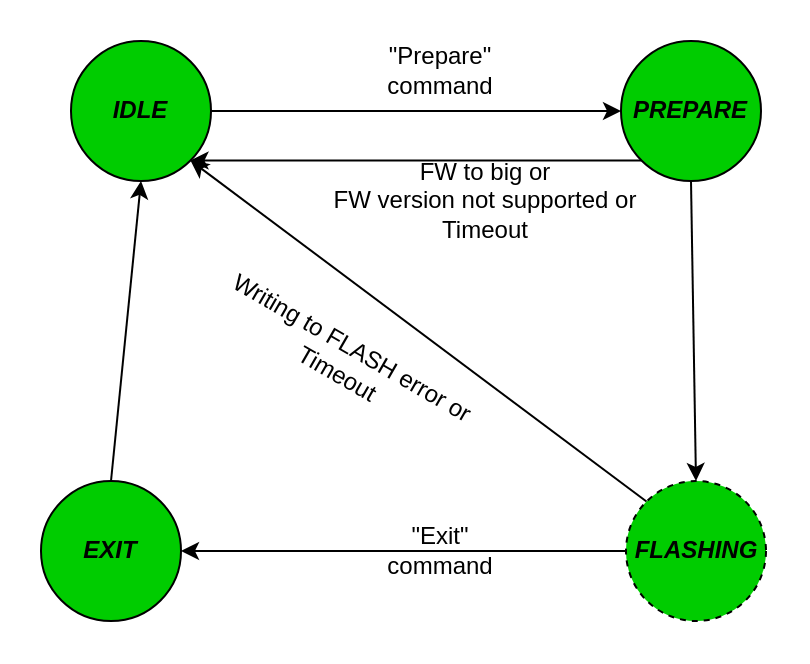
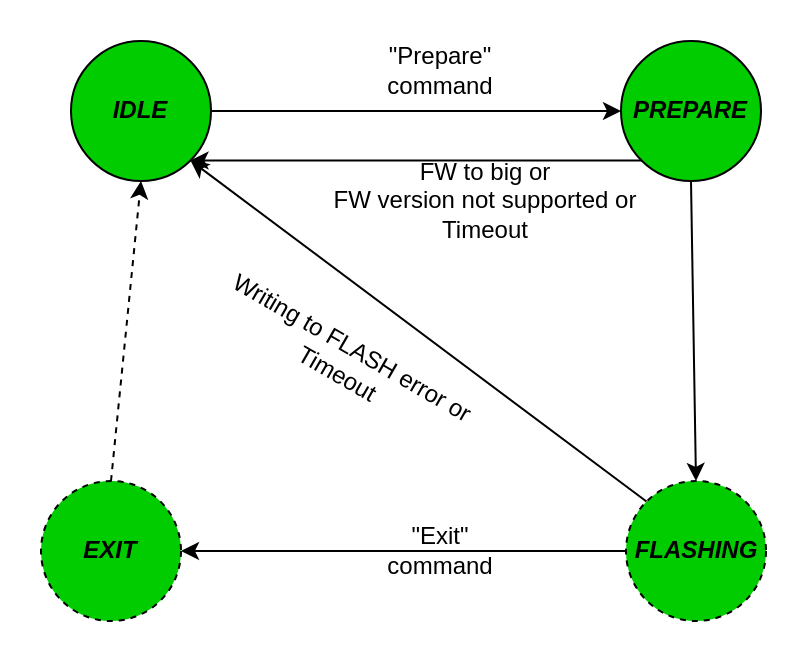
(125, 337) -> (125, 337)
(111, 551) -> (111, 551)
